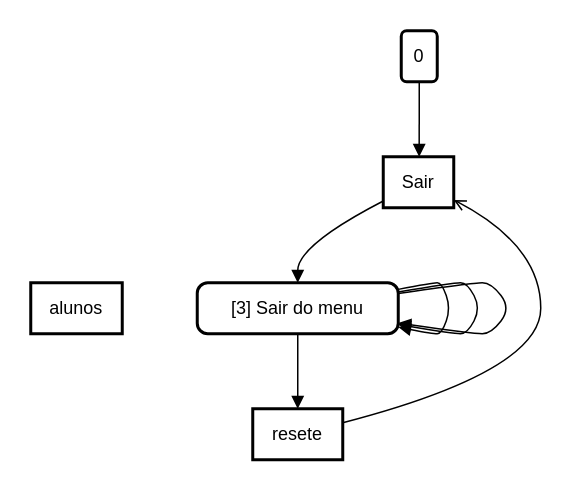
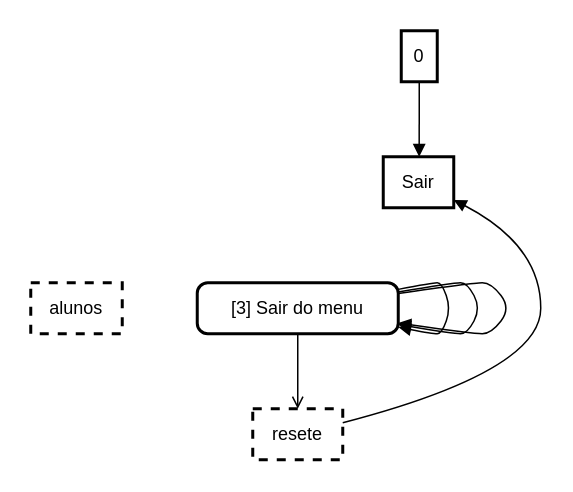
(419, 56) -> (419, 56)
(335, 229) -> none
(502, 232) -> (507, 235)
(77, 308) -> (77, 308)
(298, 395) -> (298, 399)
(298, 434) -> (298, 434)
